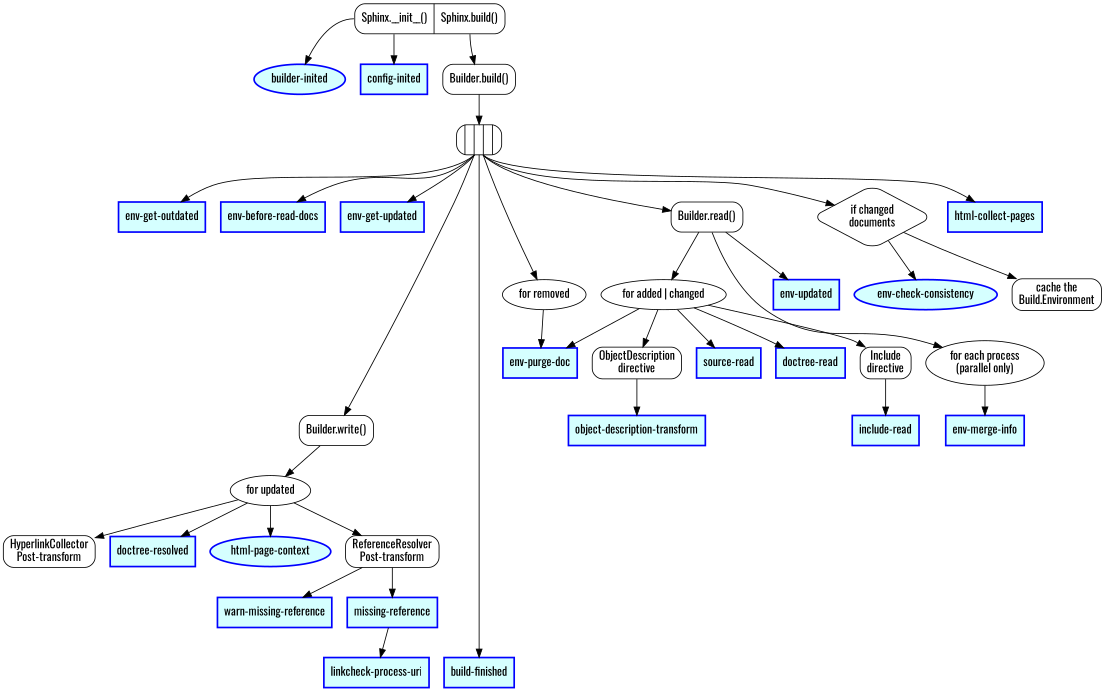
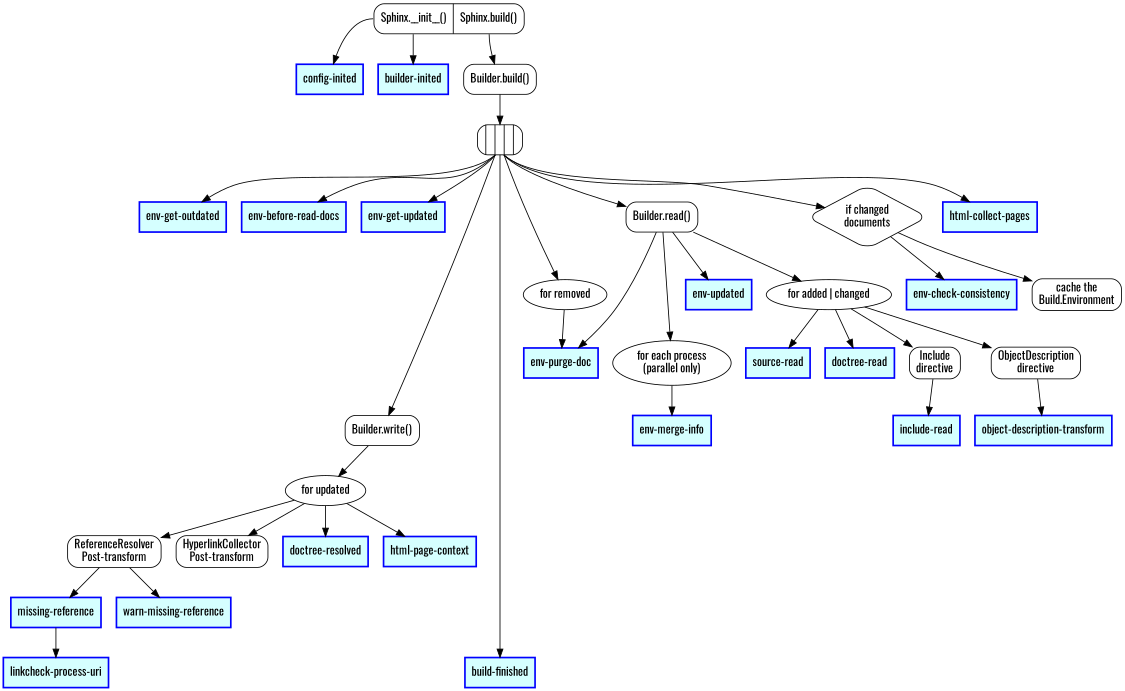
(300, 79) -> (413, 79)
(926, 295) -> (962, 295)
(607, 326) -> (627, 292)
(270, 552) -> (430, 552)
